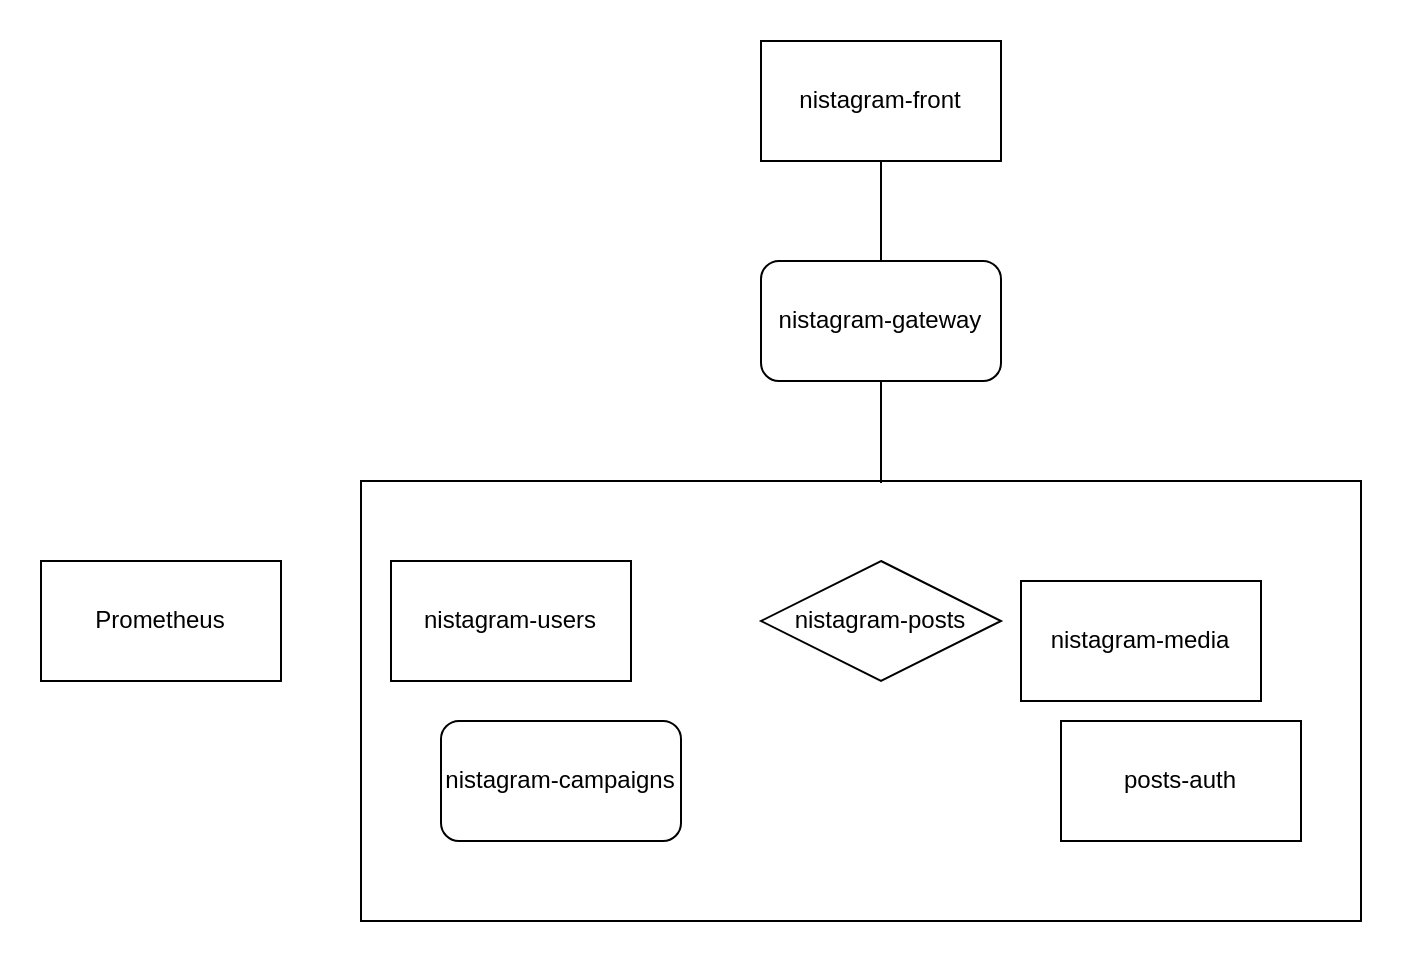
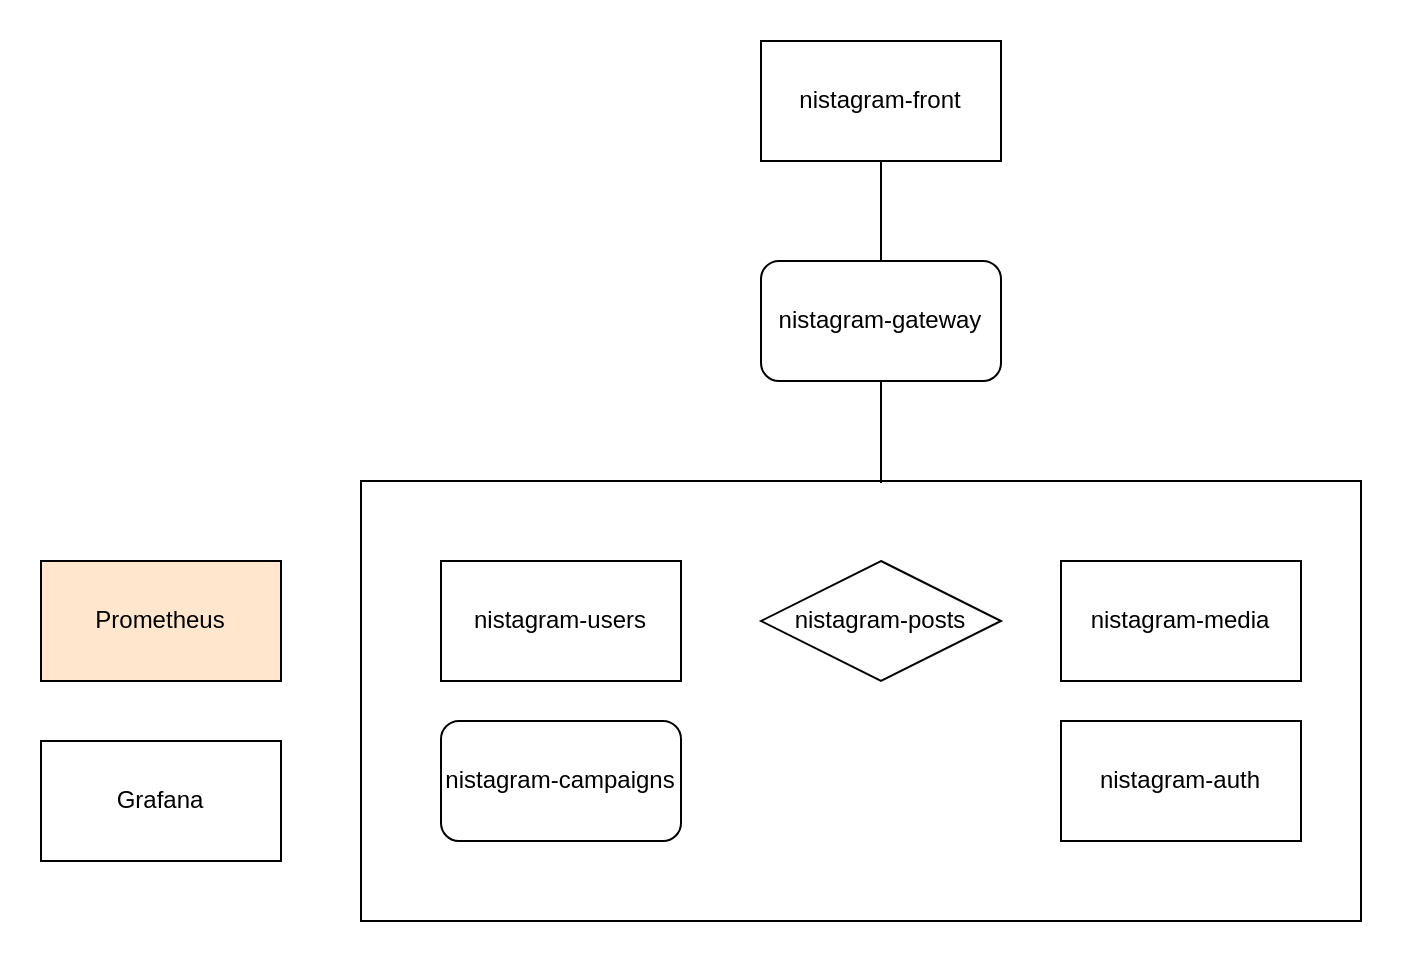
(161, 621) -> (161, 621)
(511, 621) -> (561, 621)
(1141, 641) -> (1181, 621)
(1181, 781) -> (1181, 781)
none -> (161, 801)
